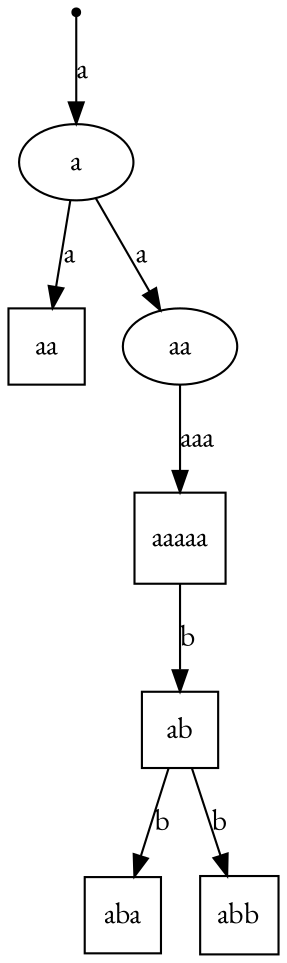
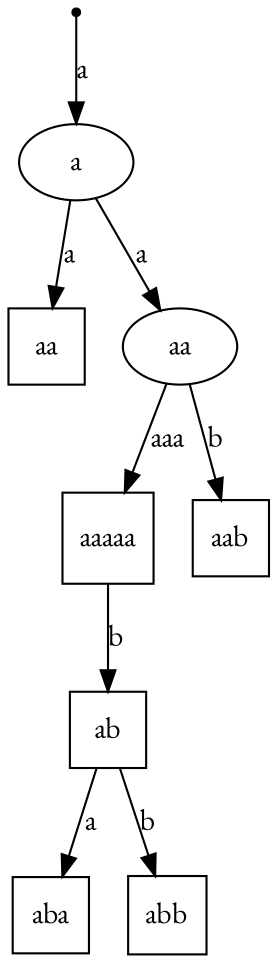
none -> (231, 538)
(163, 822) -> (91, 822)
